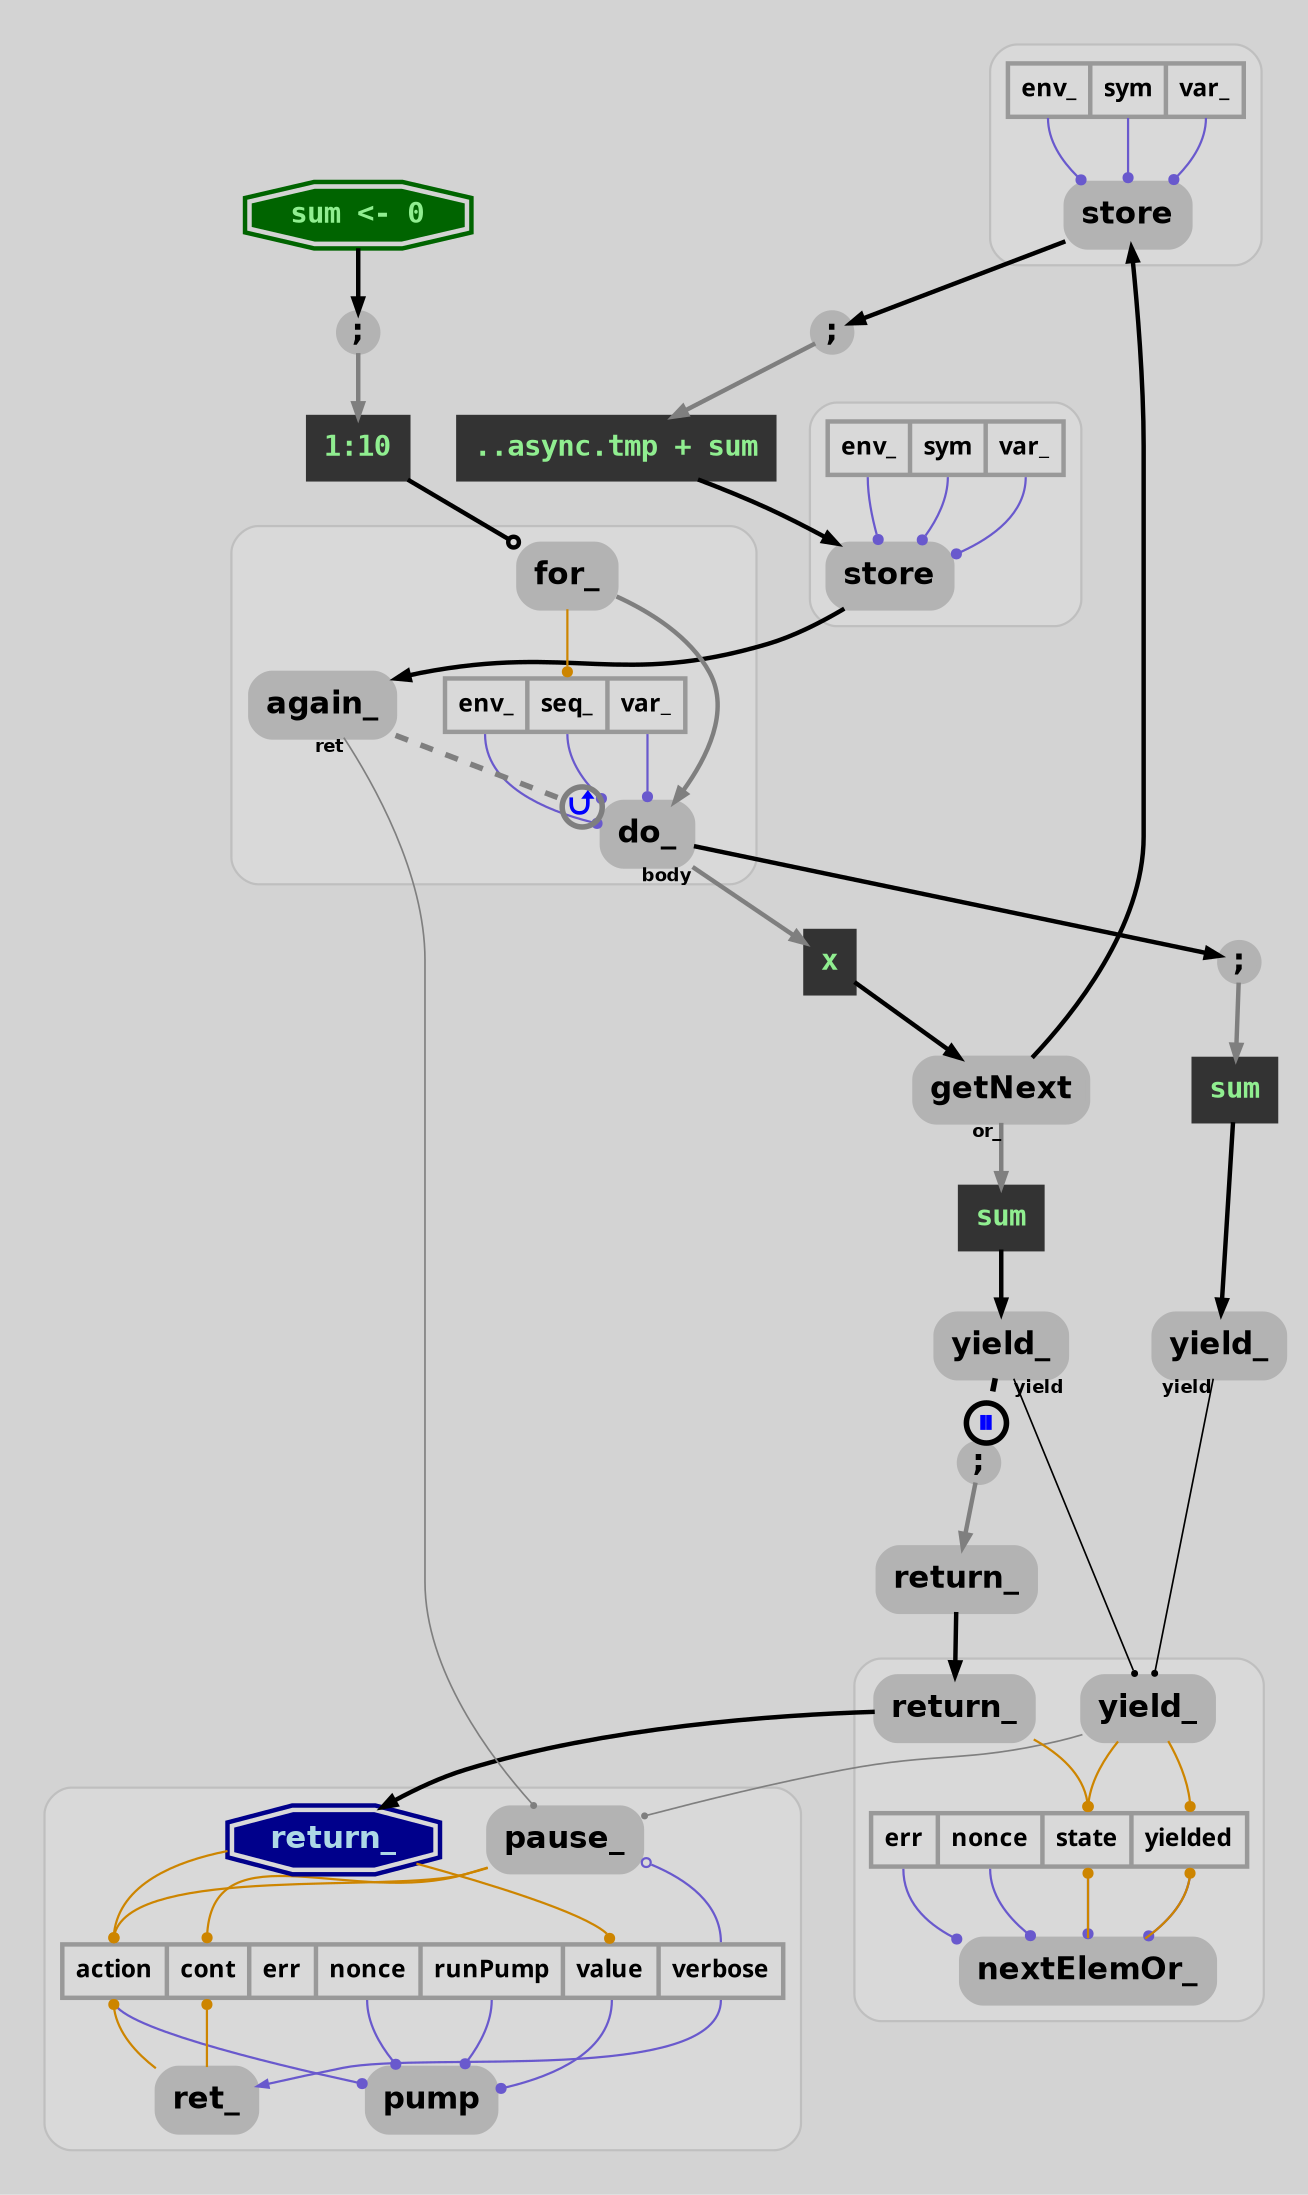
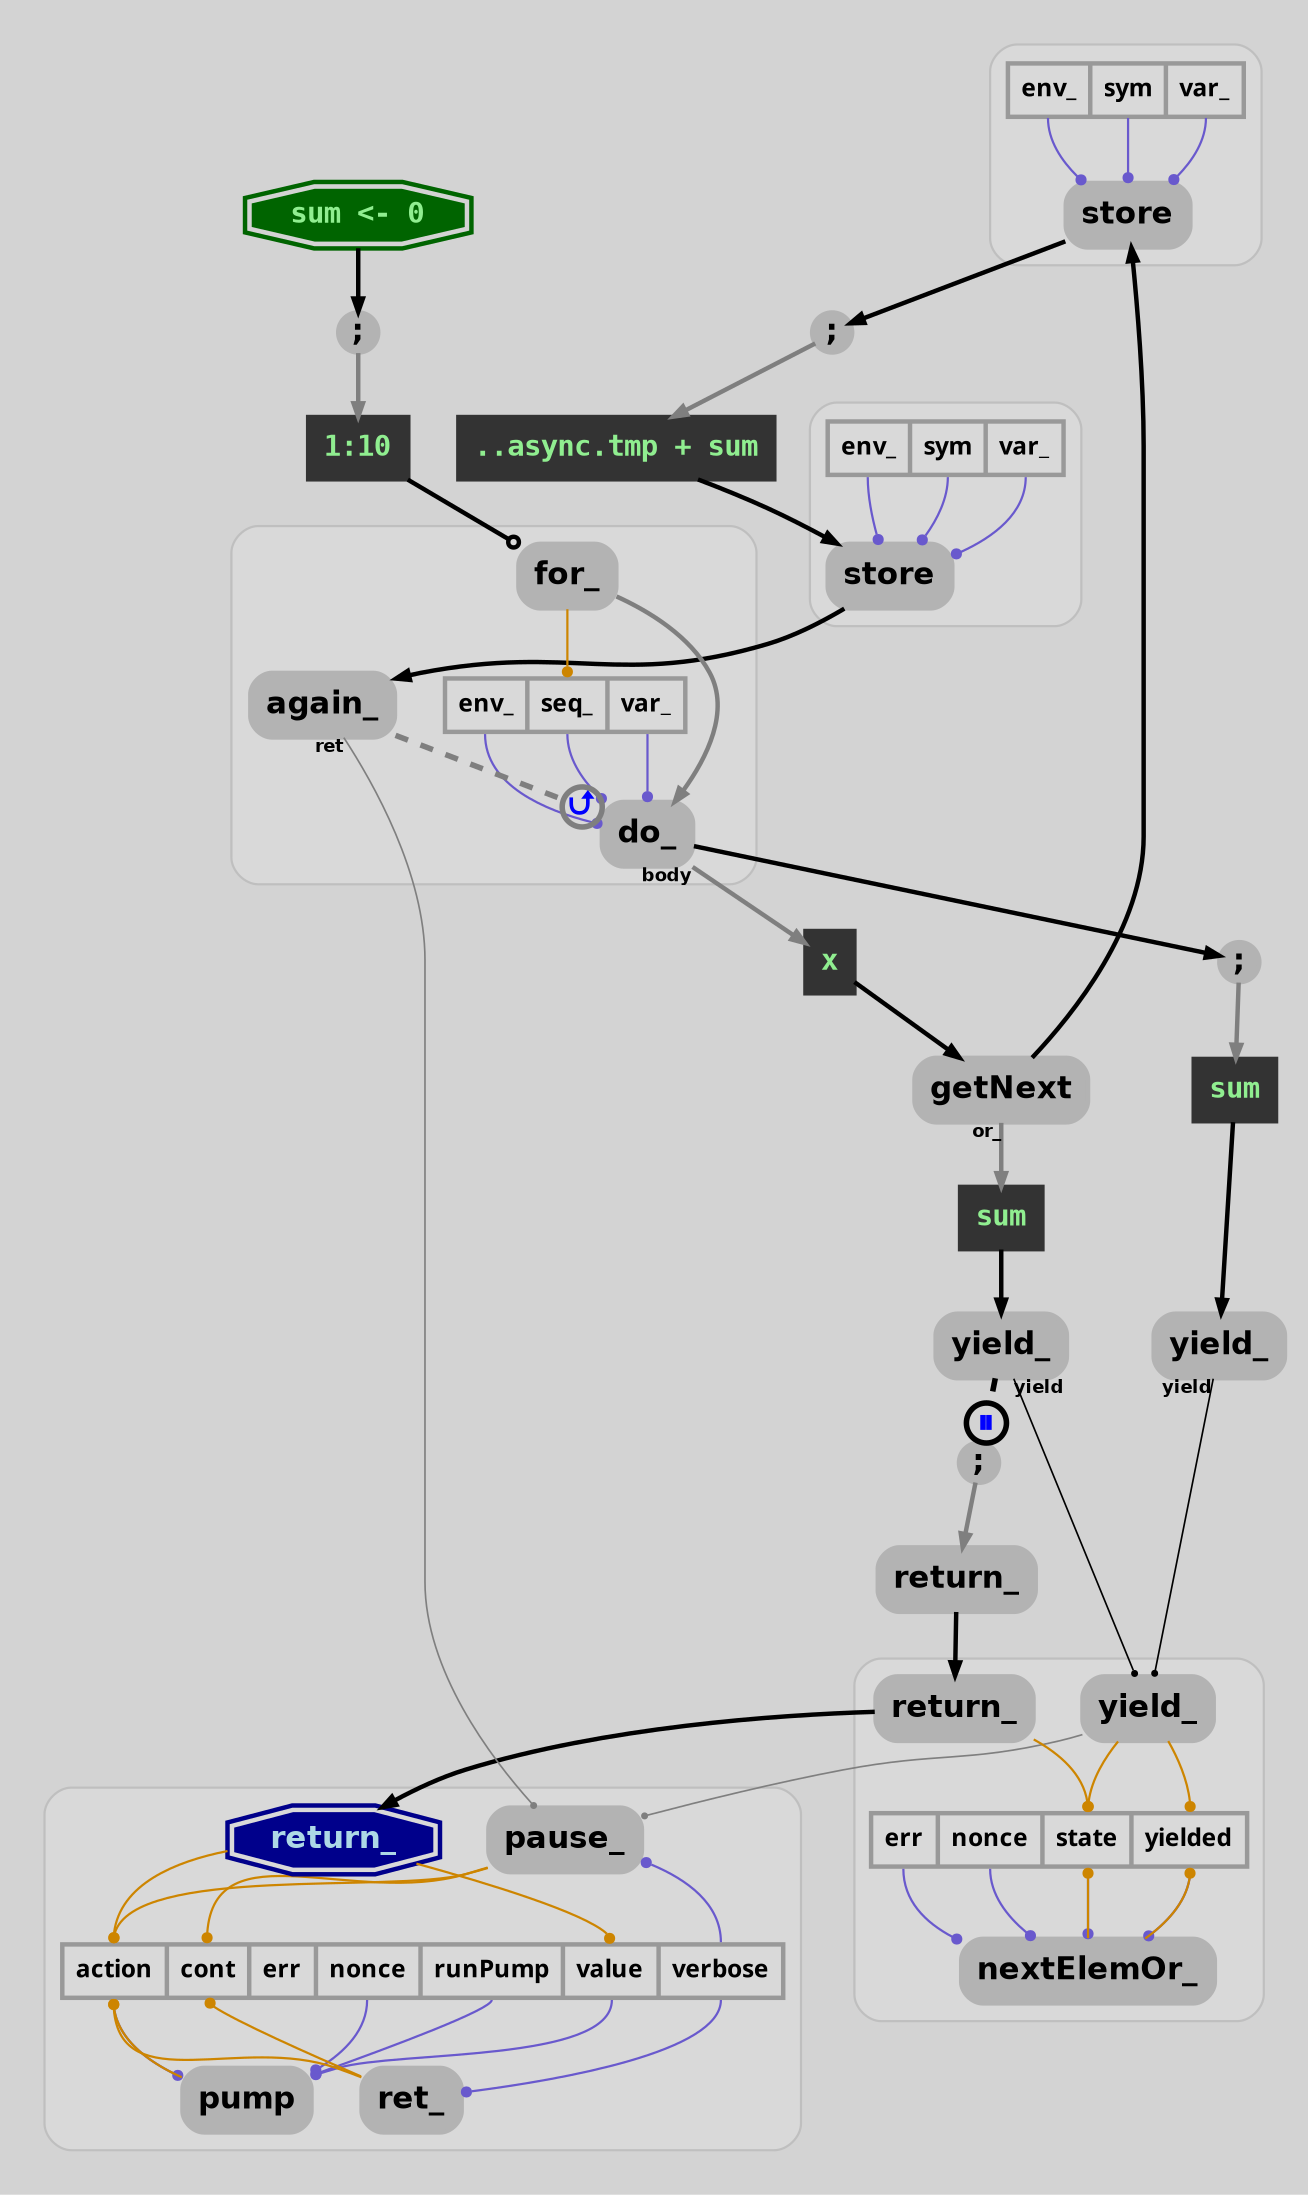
(698, 1893) -> (698, 1893)
none -> (140, 2051)
(505, 2061) -> (607, 2067)
